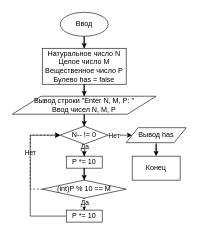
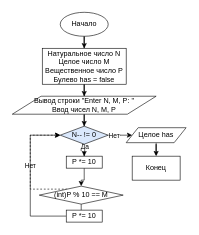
(84, 24) -> (84, 24)
(84, 135) -> (84, 135)
(156, 135) -> (156, 135)
(84, 189) -> (81, 195)
